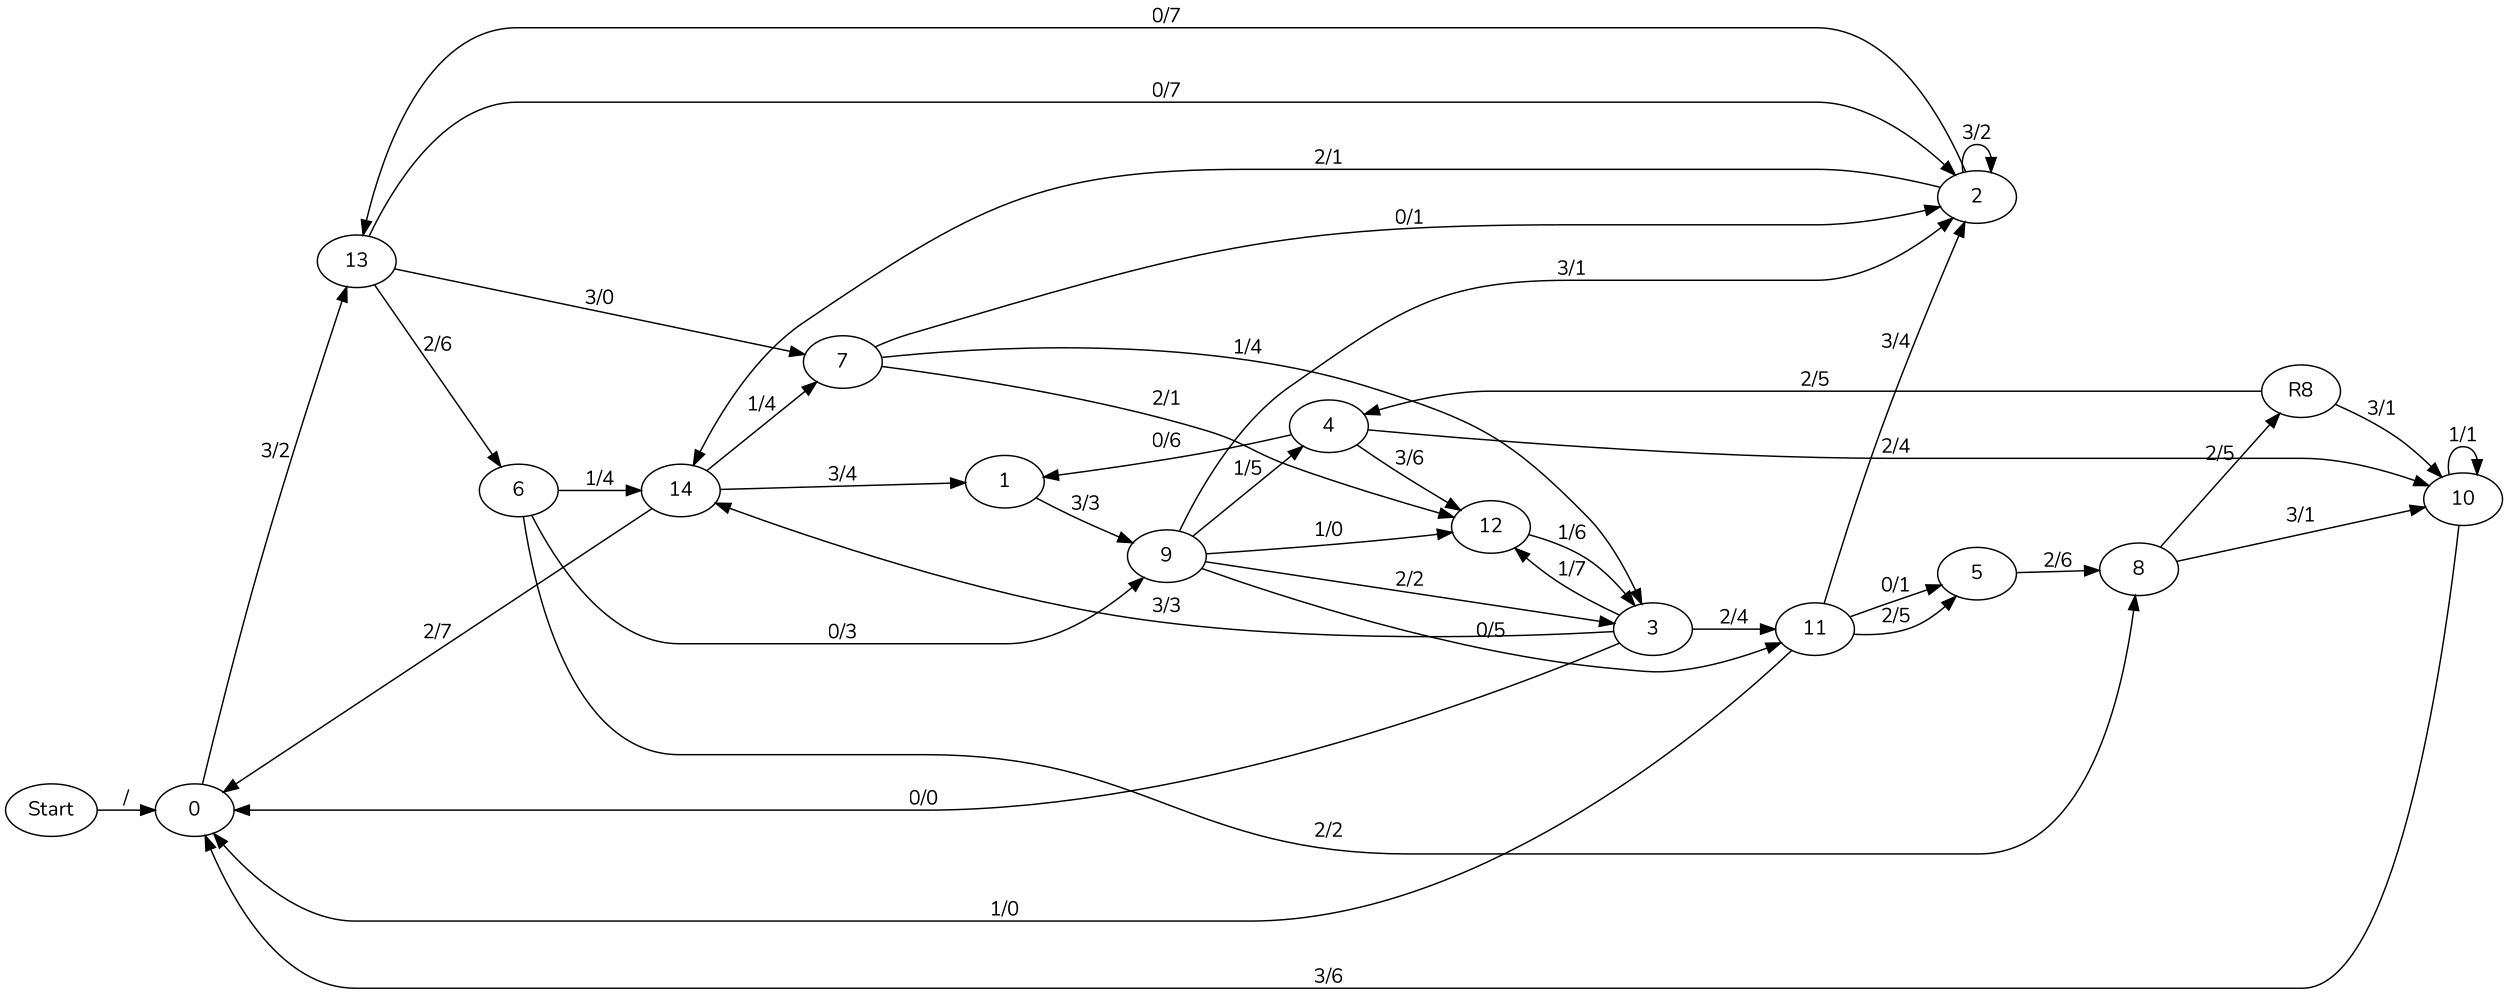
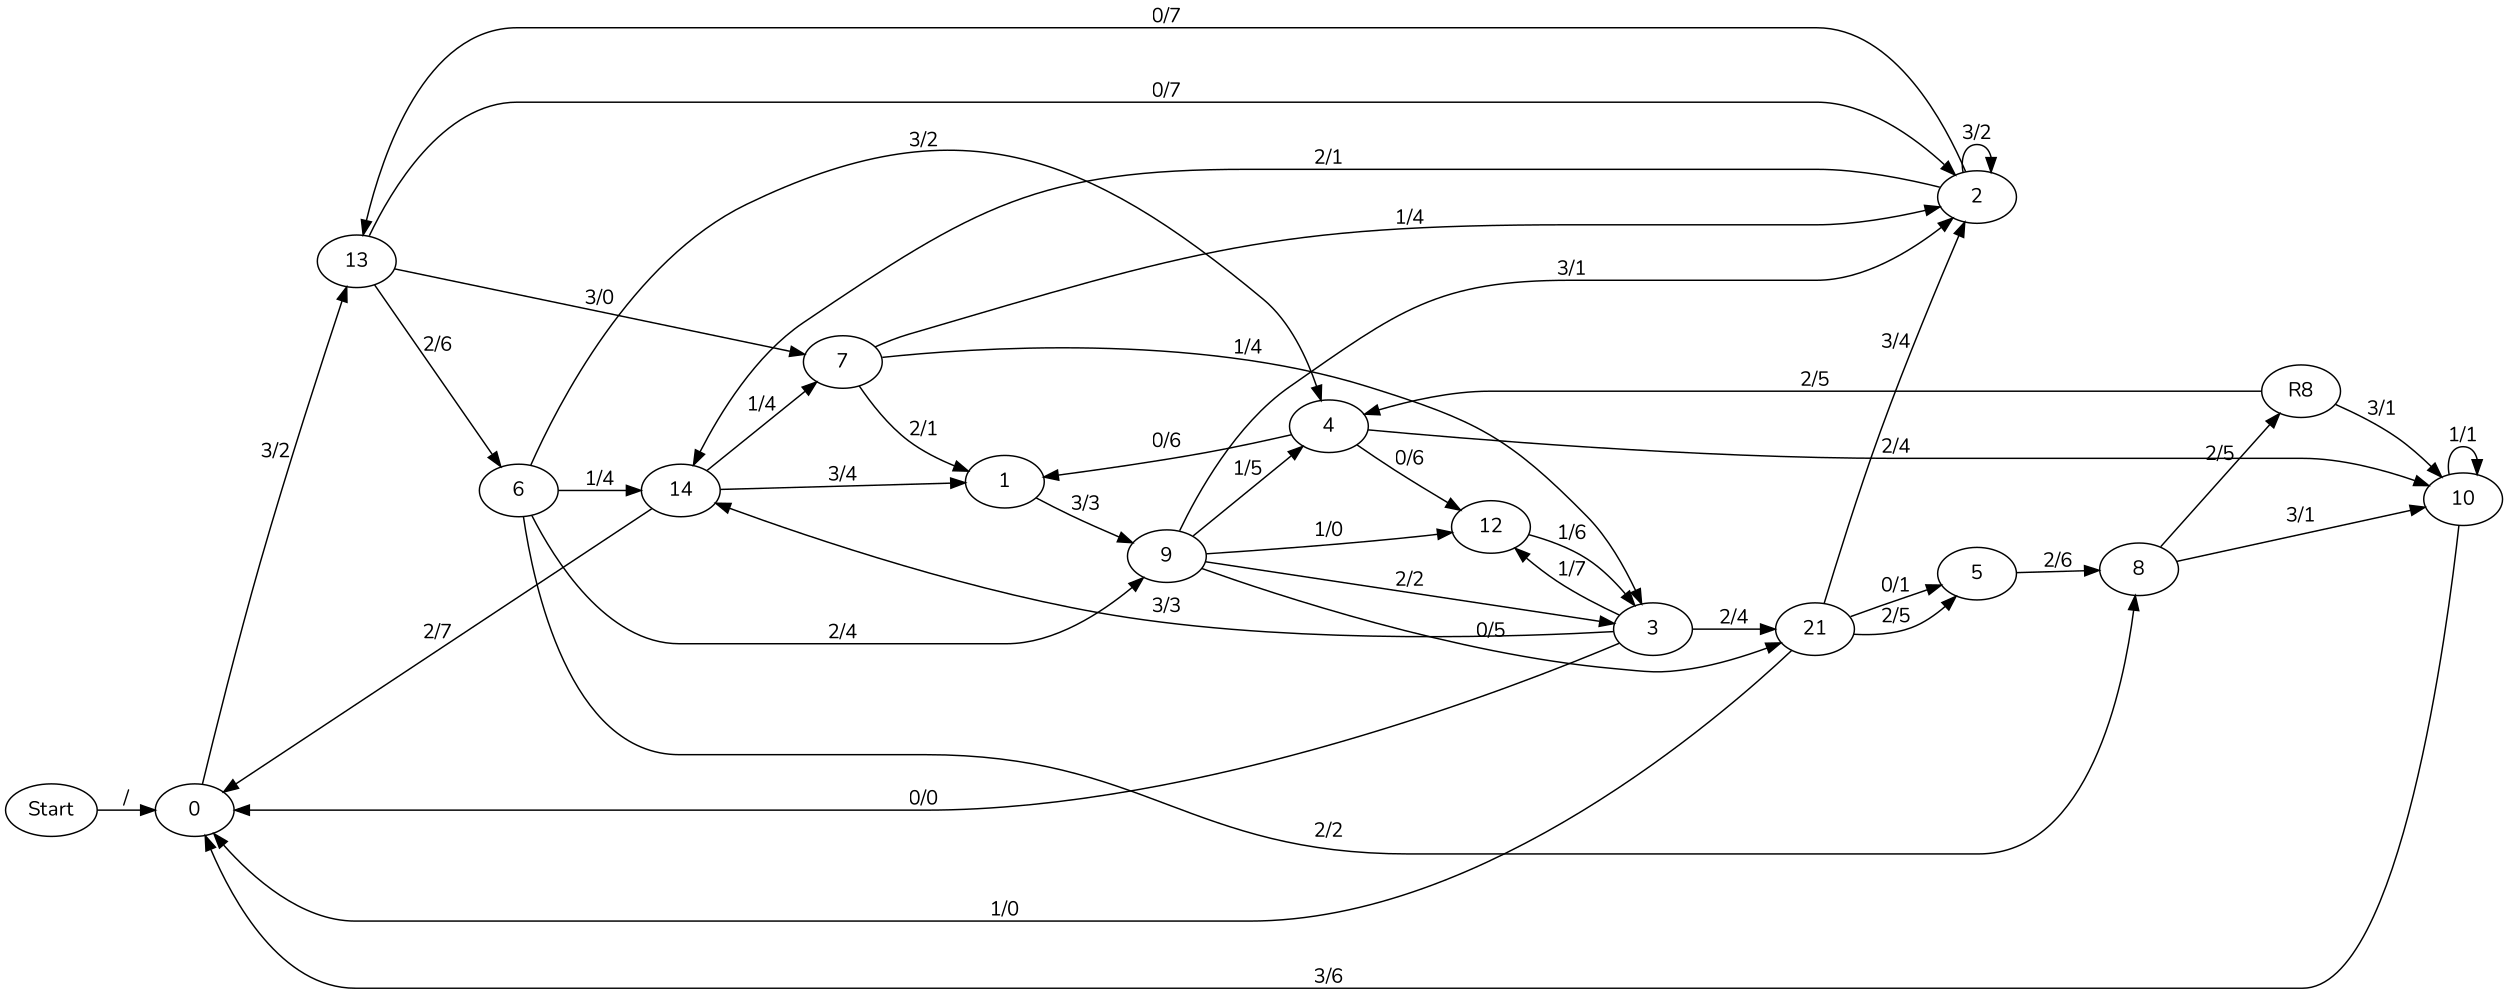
none -> (900, 155)
(1410, 218) -> (1410, 218)
(1166, 419) -> (900, 434)
(1410, 459) -> (1410, 459)
(1815, 629) -> (1815, 629)
(843, 633) -> (843, 633)
